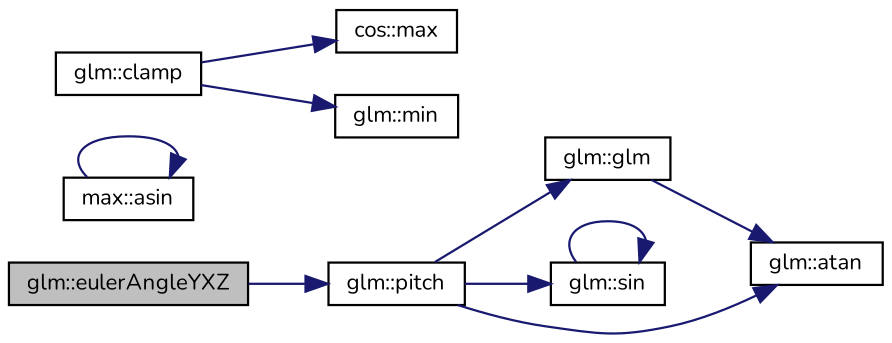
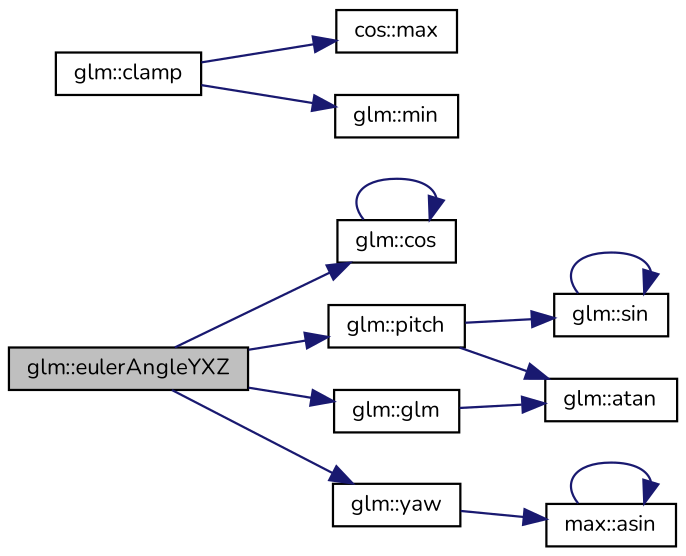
(493, 227) -> (280, 393)
none -> (397, 241)
none -> (397, 505)
